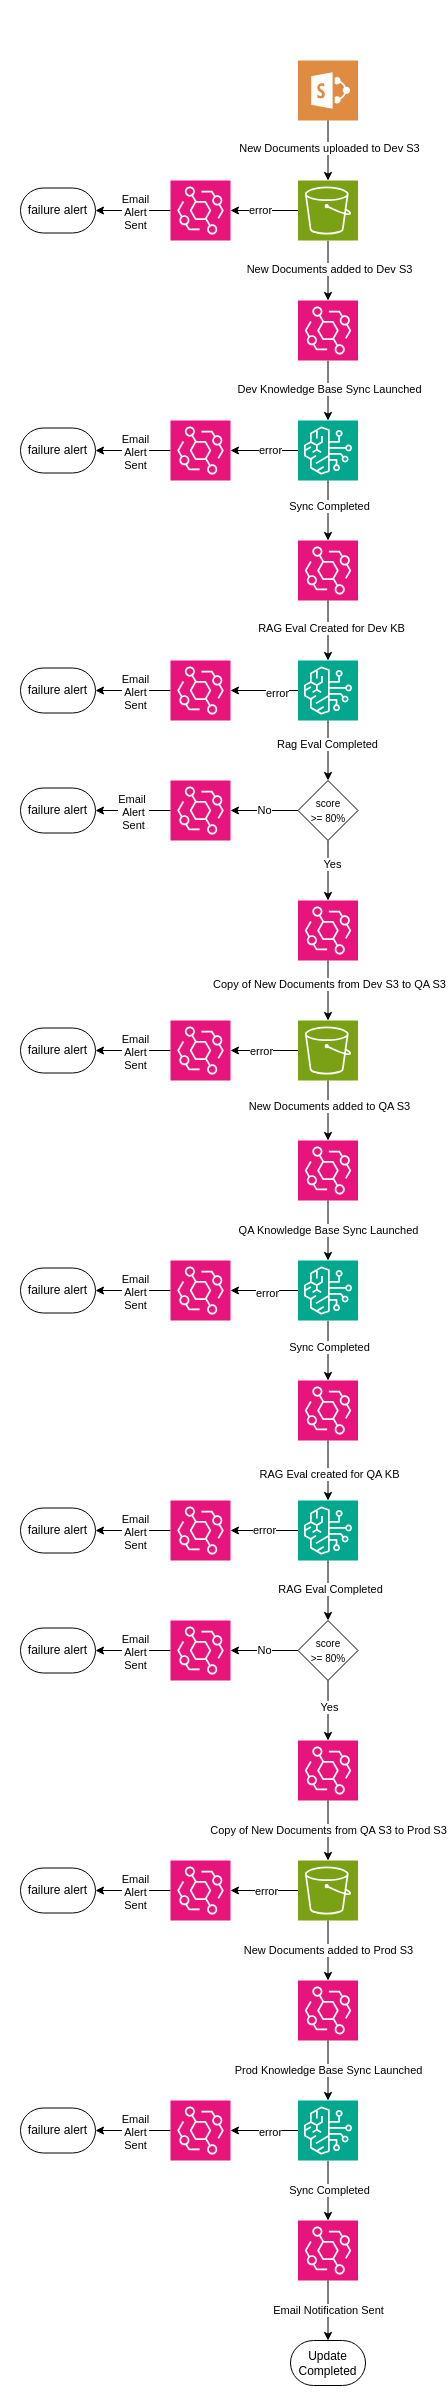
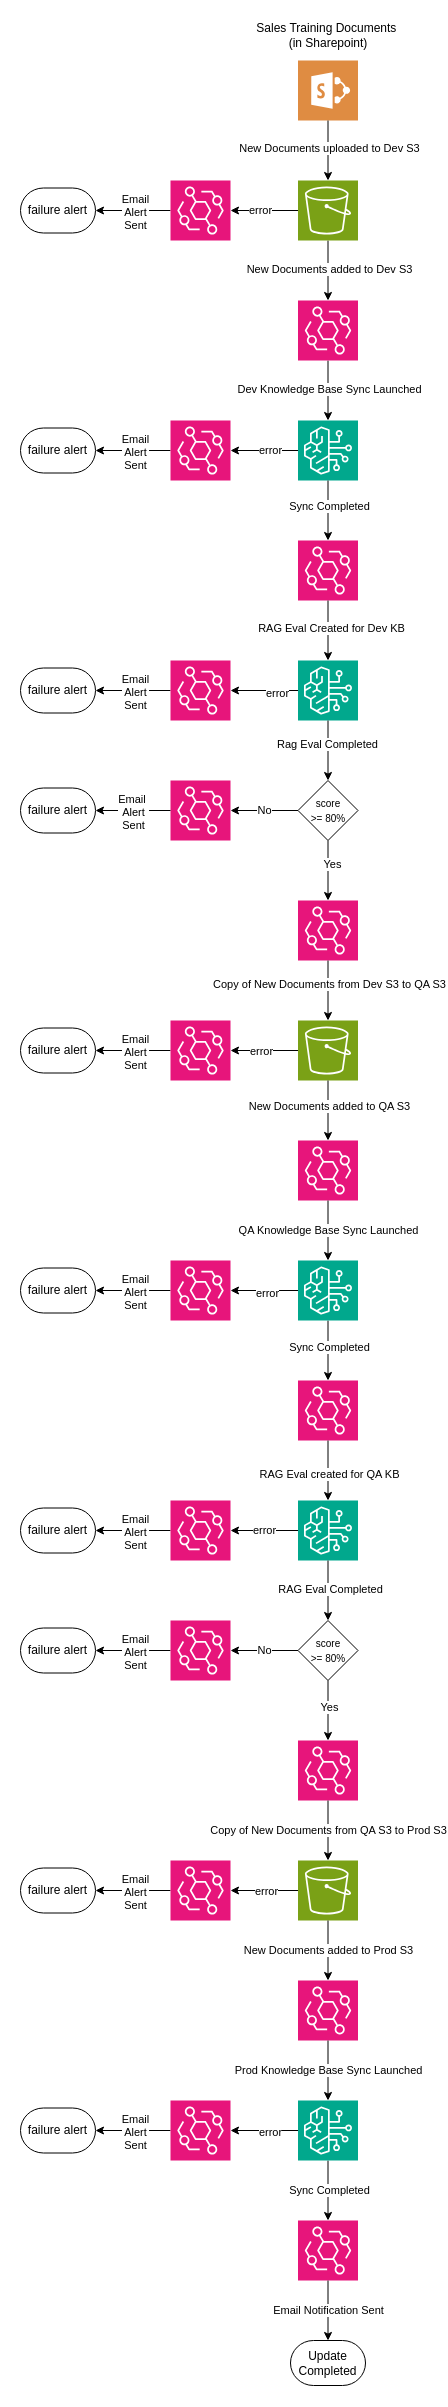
none -> (328, 36)
